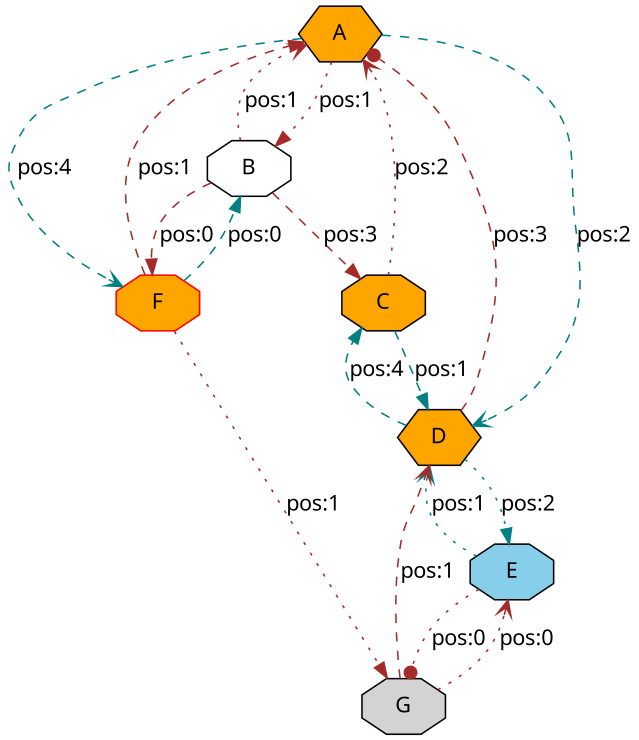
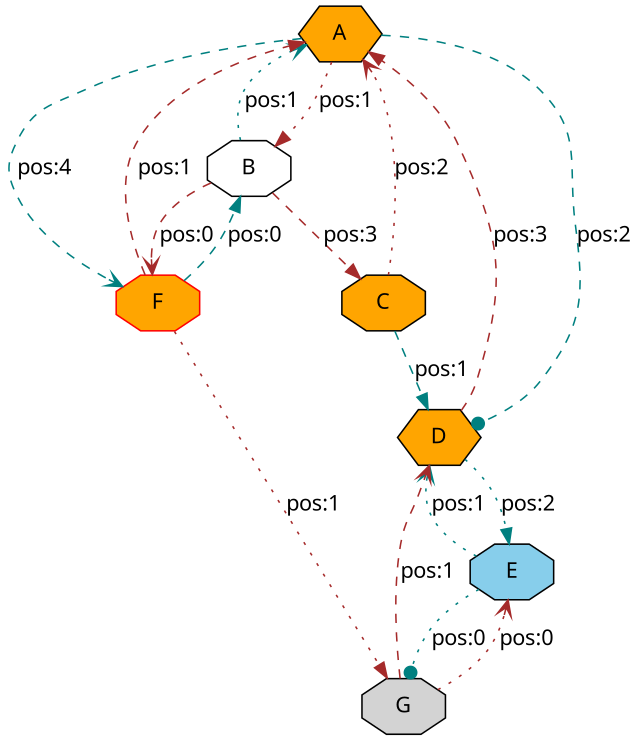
(247, 85) -> (247, 85)
(573, 185) -> (573, 185)
(169, 212) -> (169, 212)
(487, 220) -> (487, 220)
(358, 394) -> none
(437, 621) -> (437, 621)
